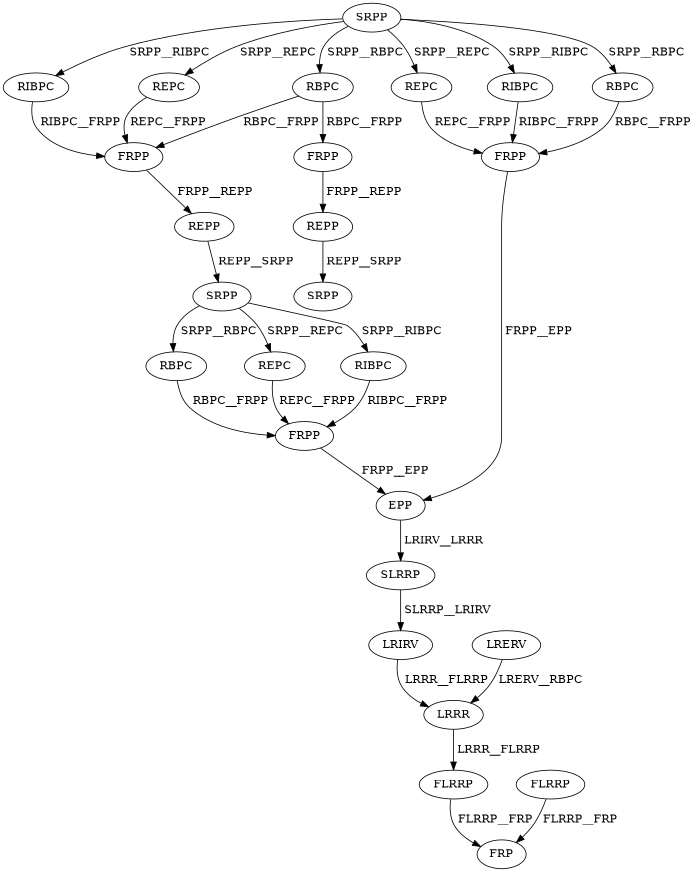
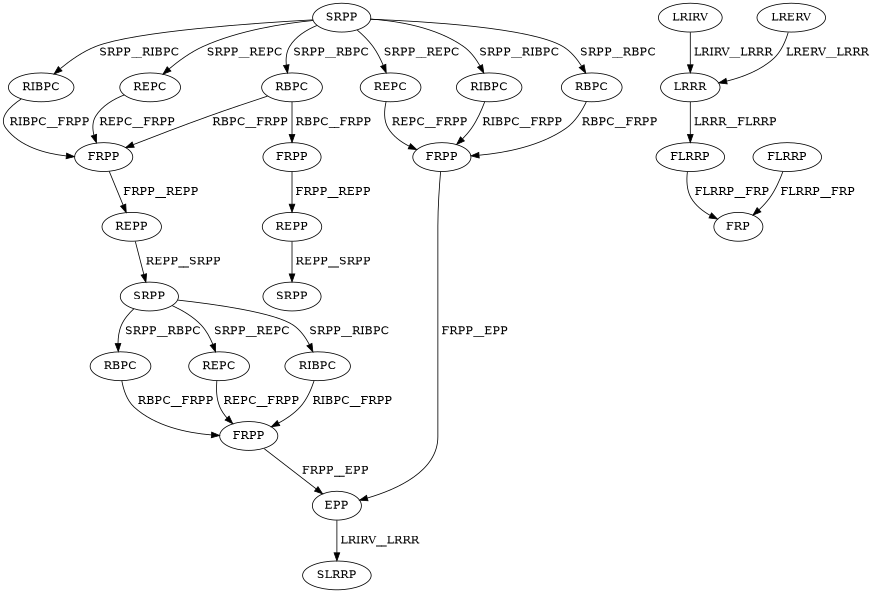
(401, 606) -> none
(445, 680) -> (732, 52)
(539, 680) -> (826, 52)
